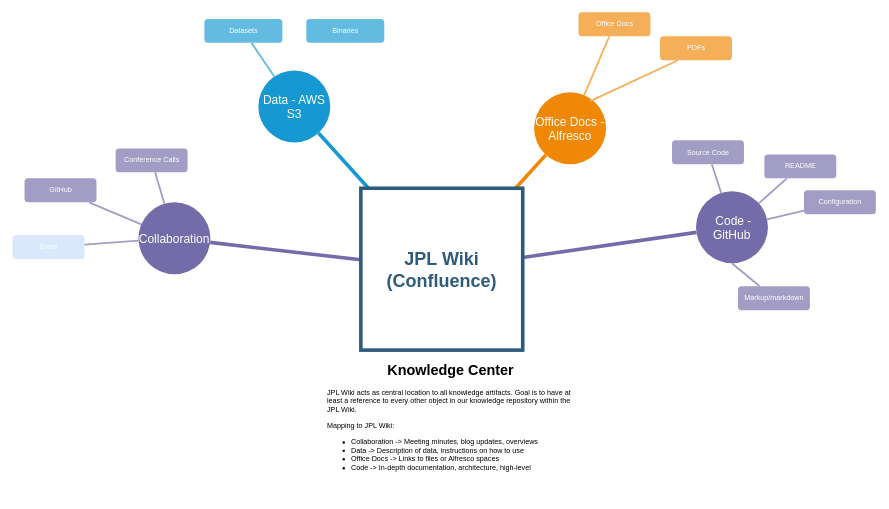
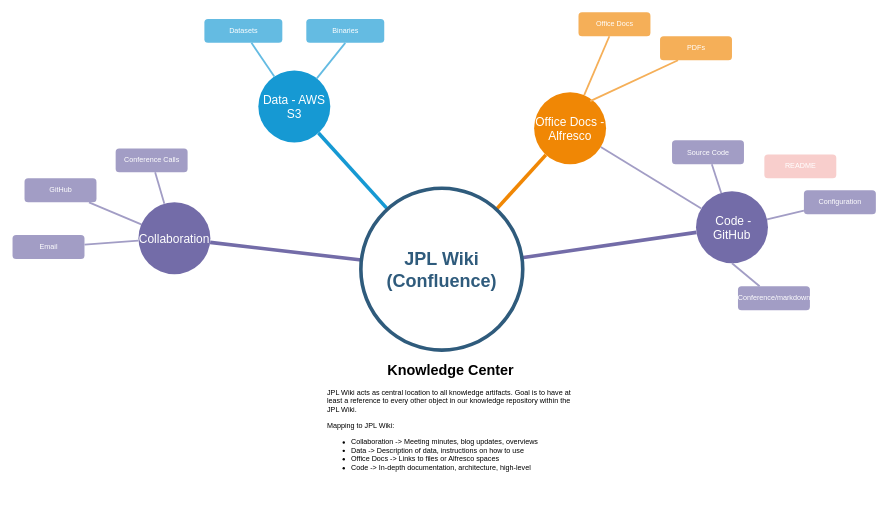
none -> (331, 61)
(801, 167) -> (801, 167)
(773, 191) -> (652, 178)
(48, 247) -> (48, 247)
(442, 269) -> (442, 269)
(775, 299) -> (775, 299)
